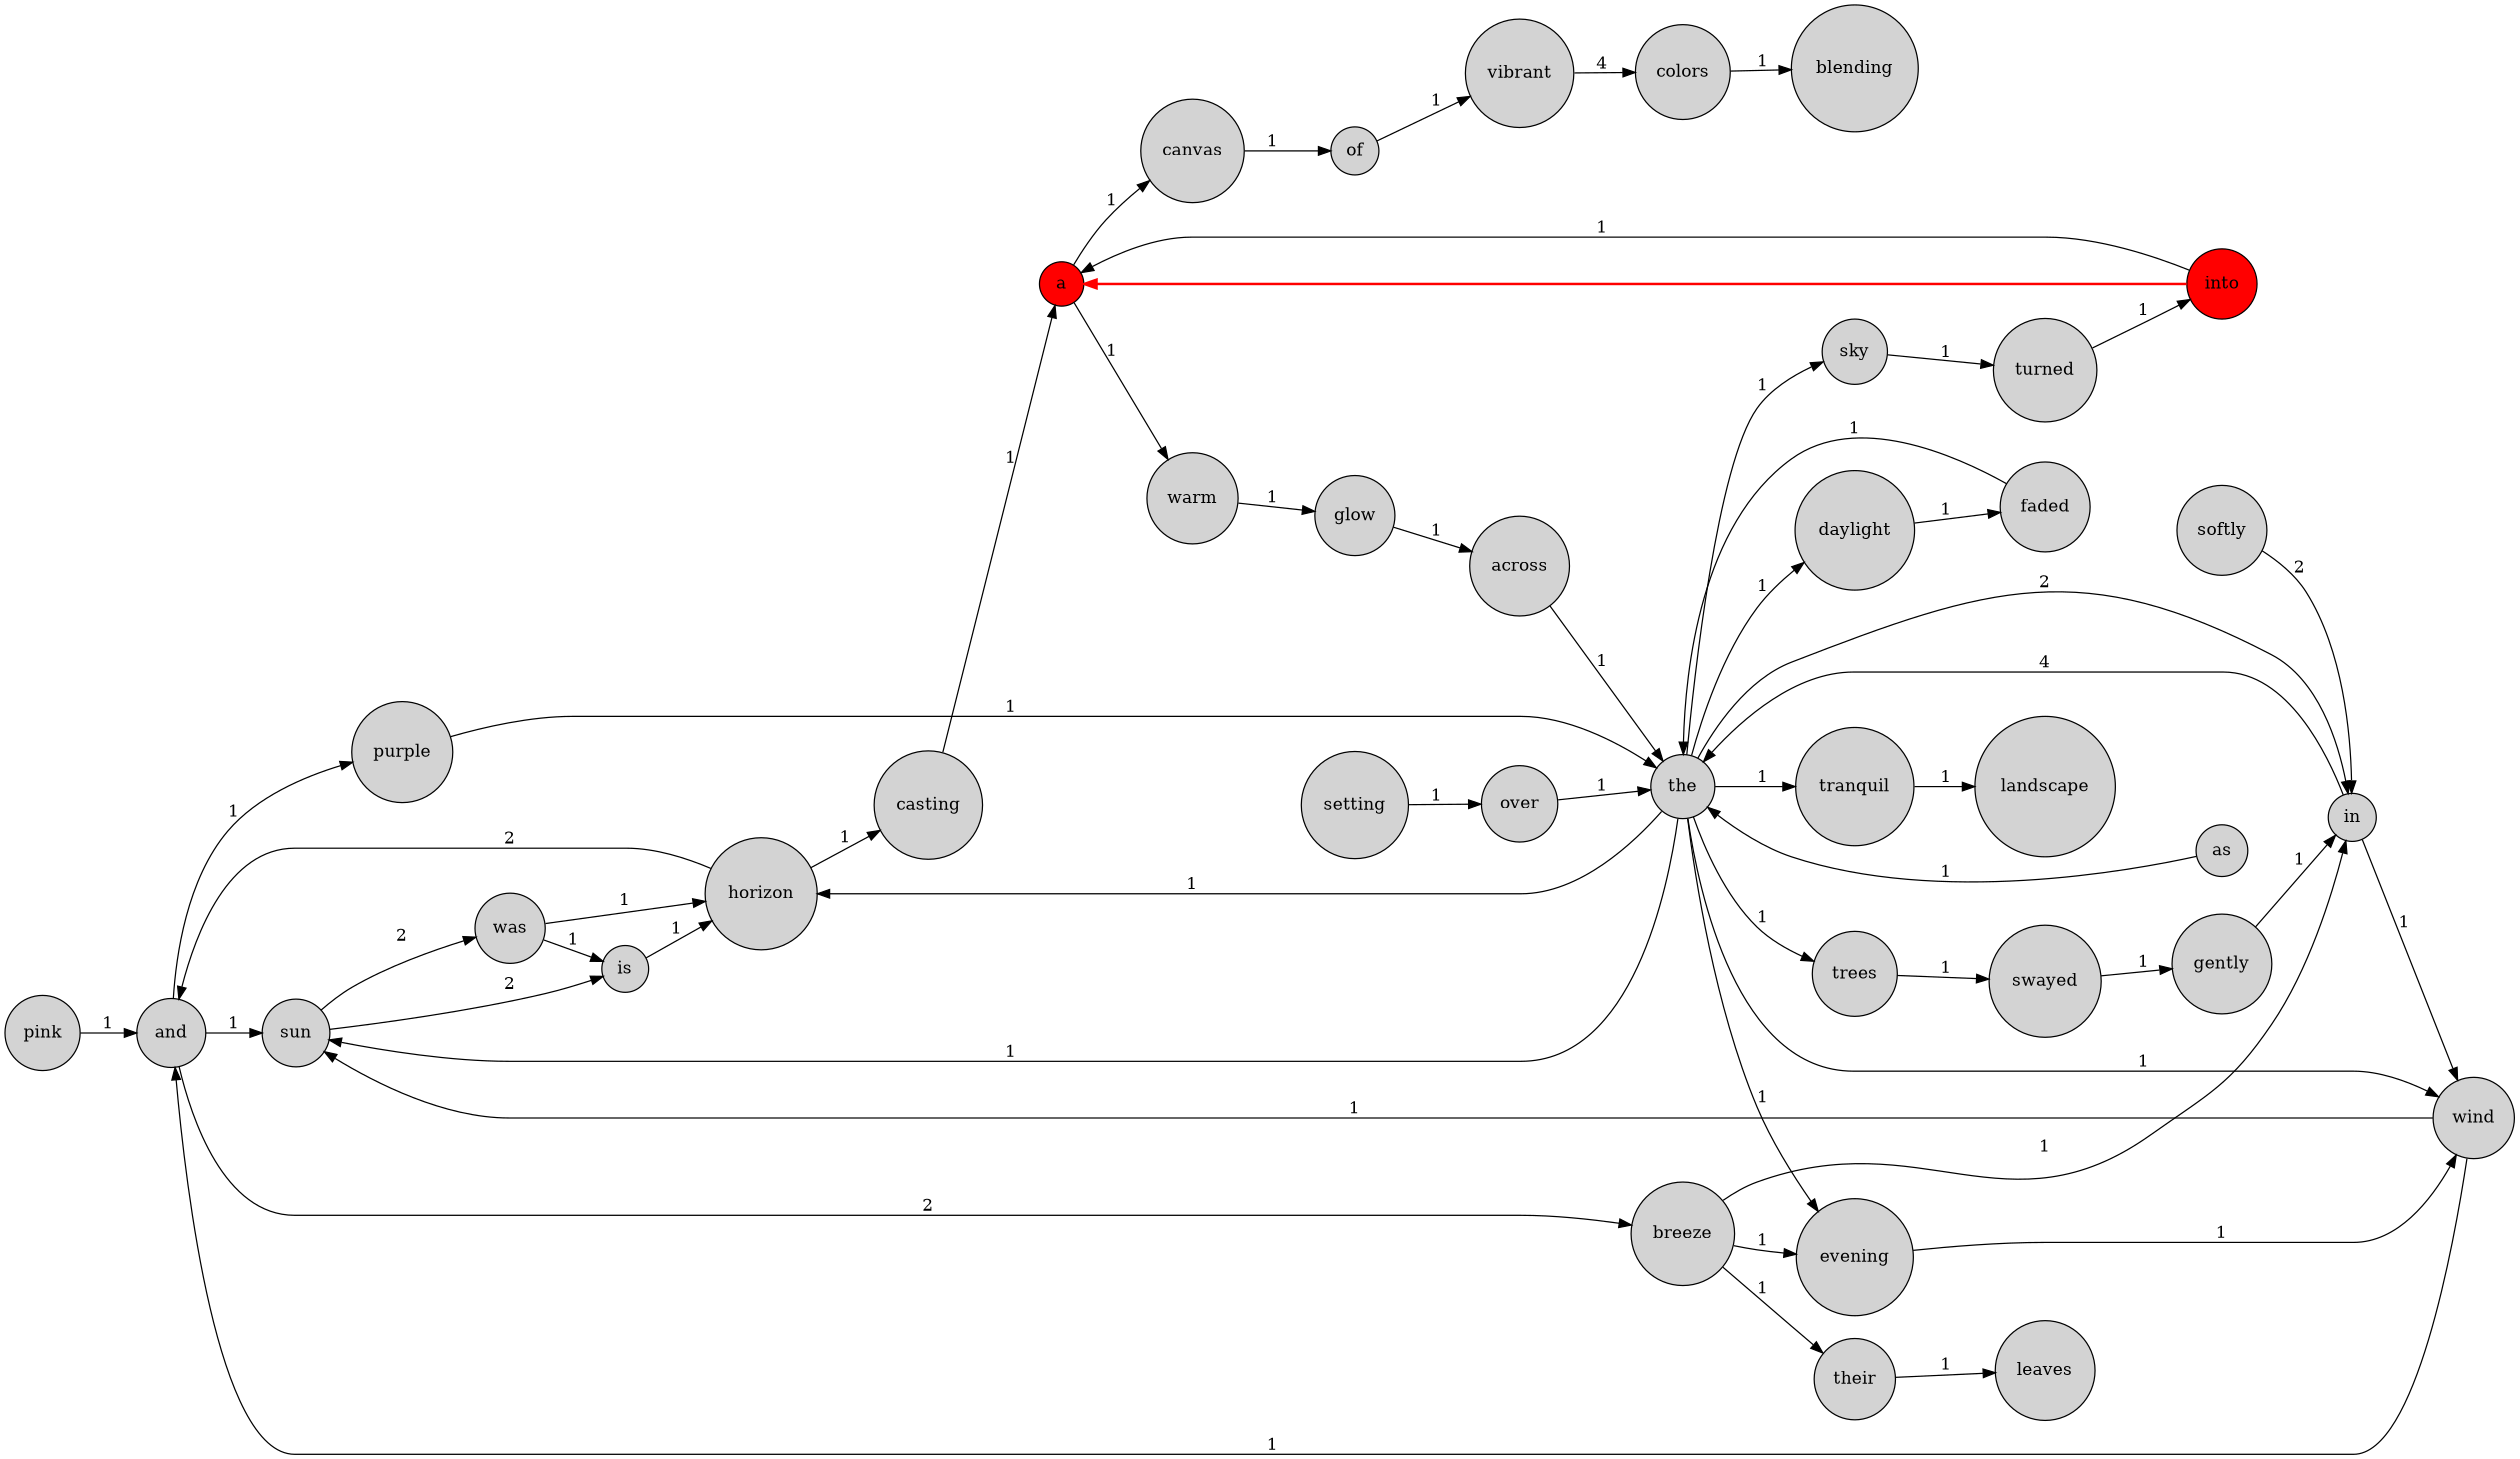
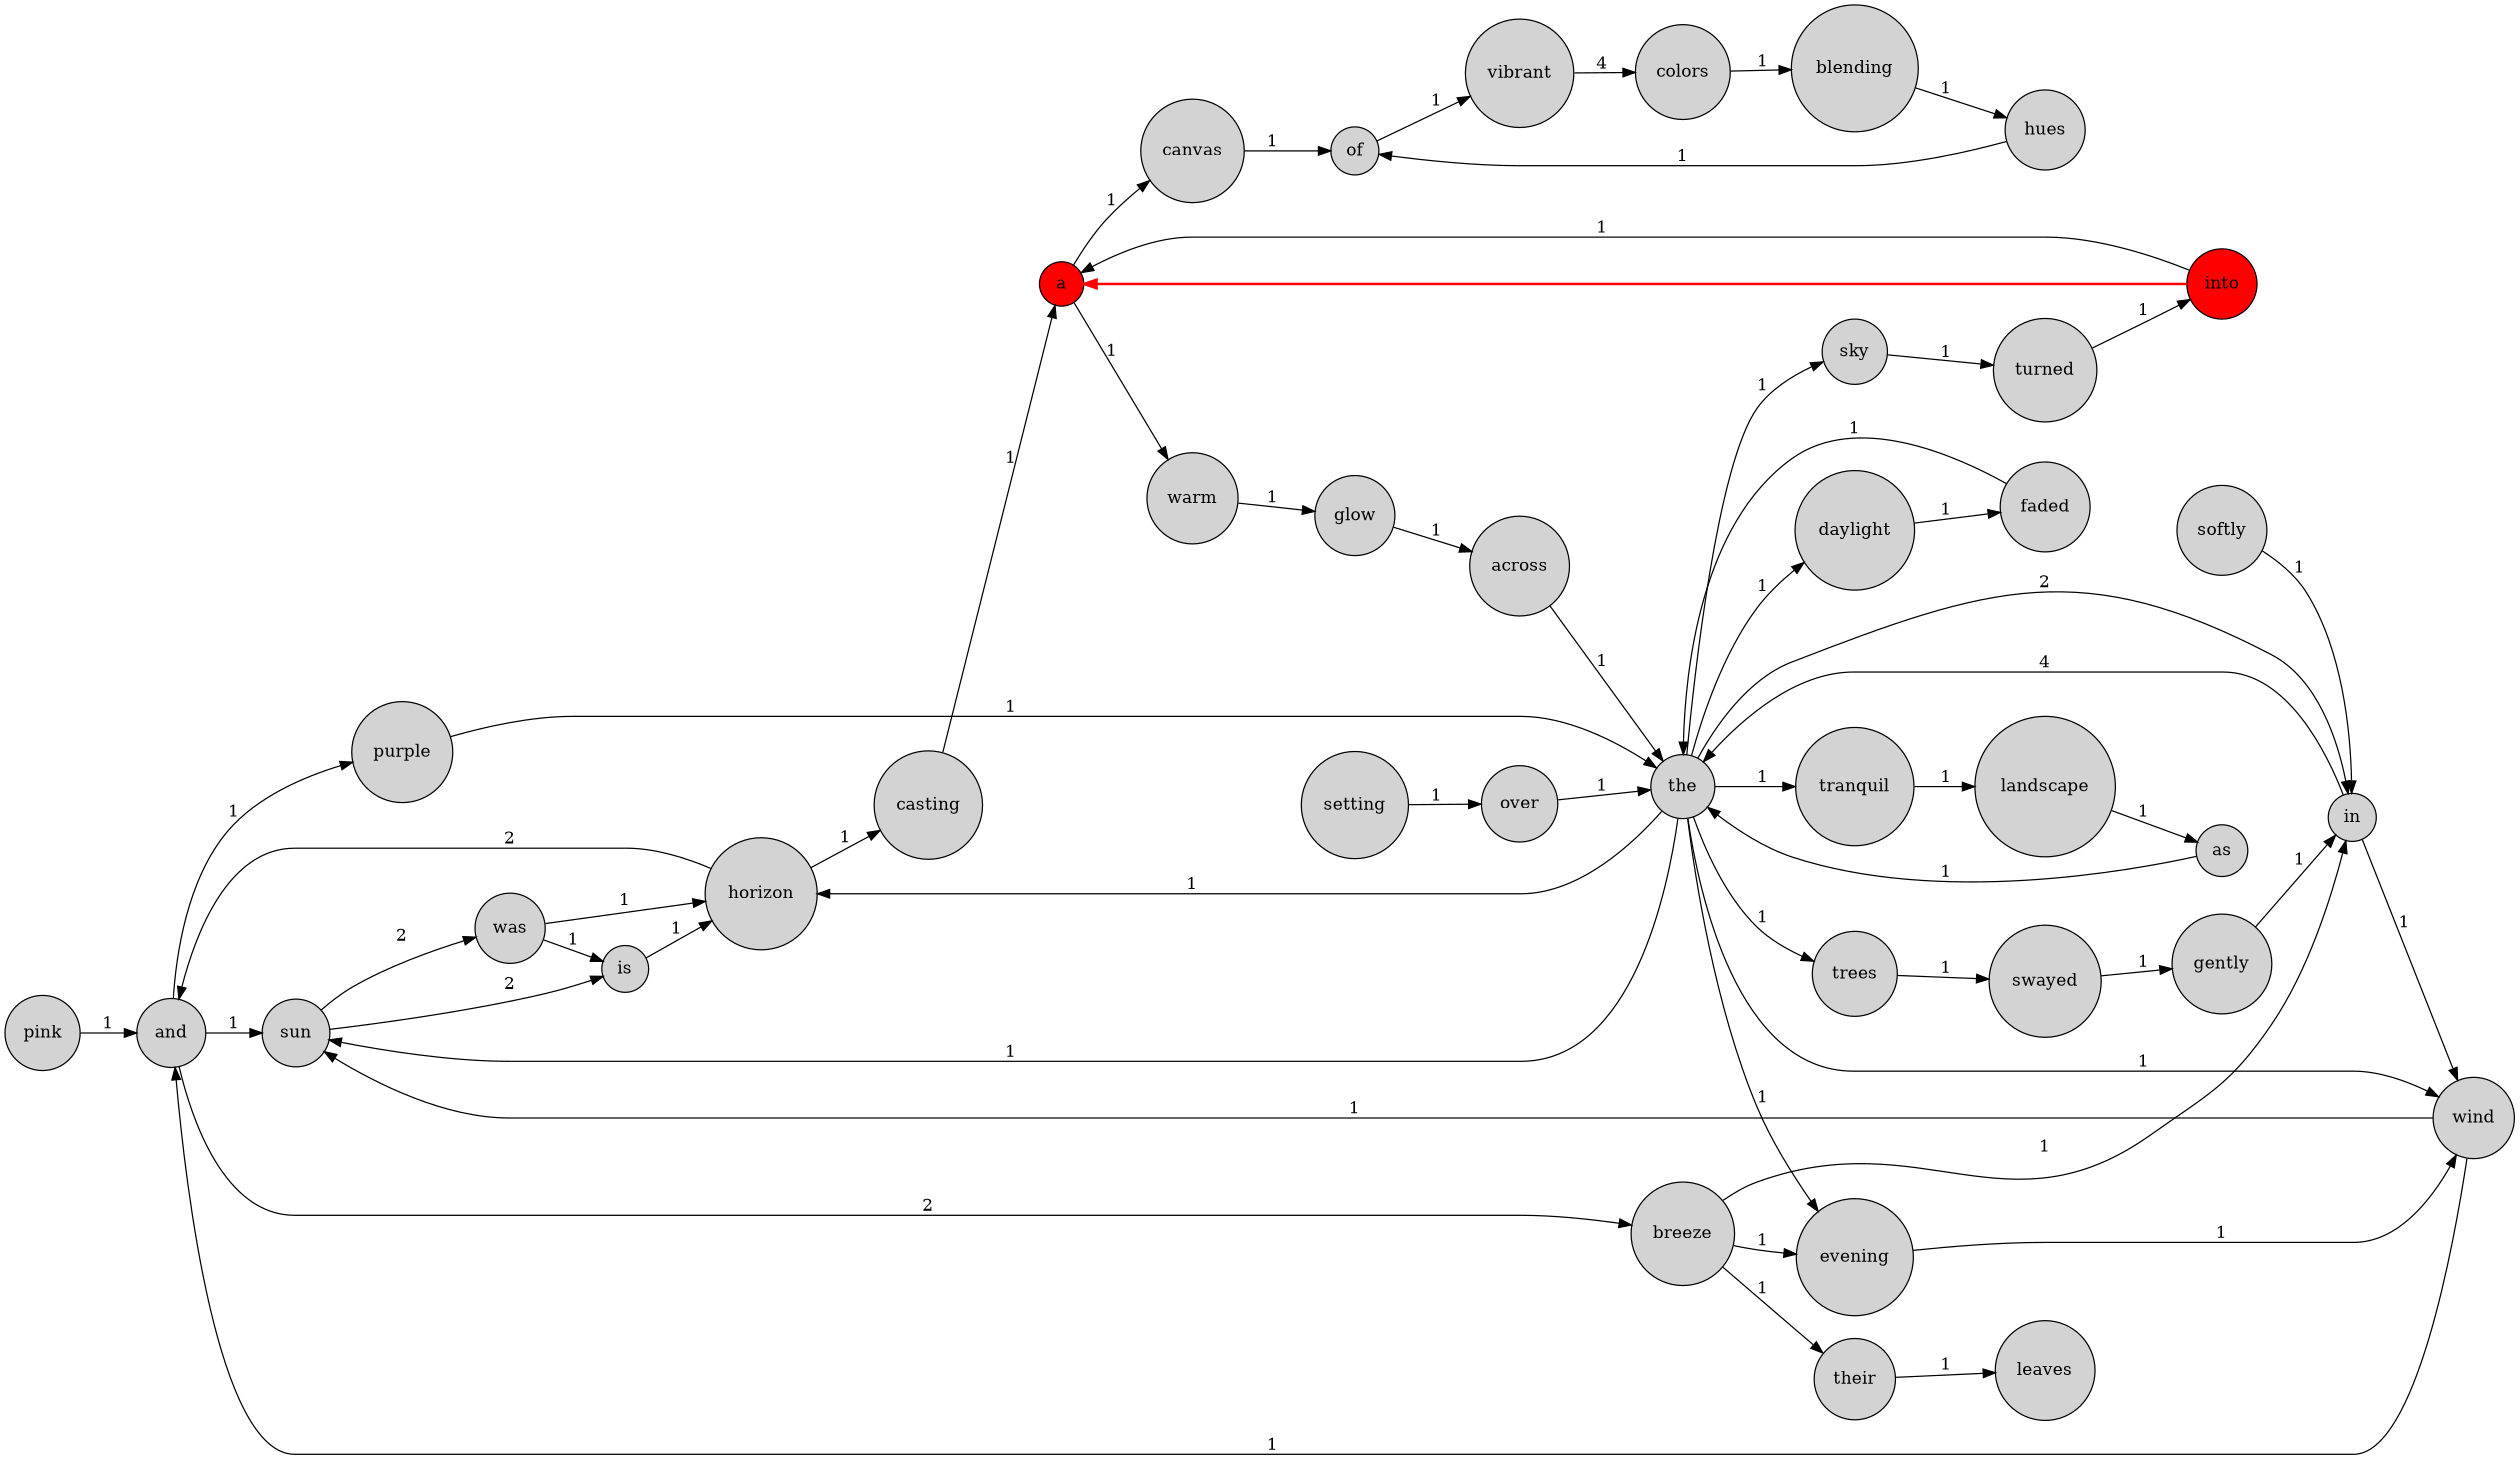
none -> (2045, 130)
(2300, 568) -> (2300, 568)
none -> (2149, 824)
